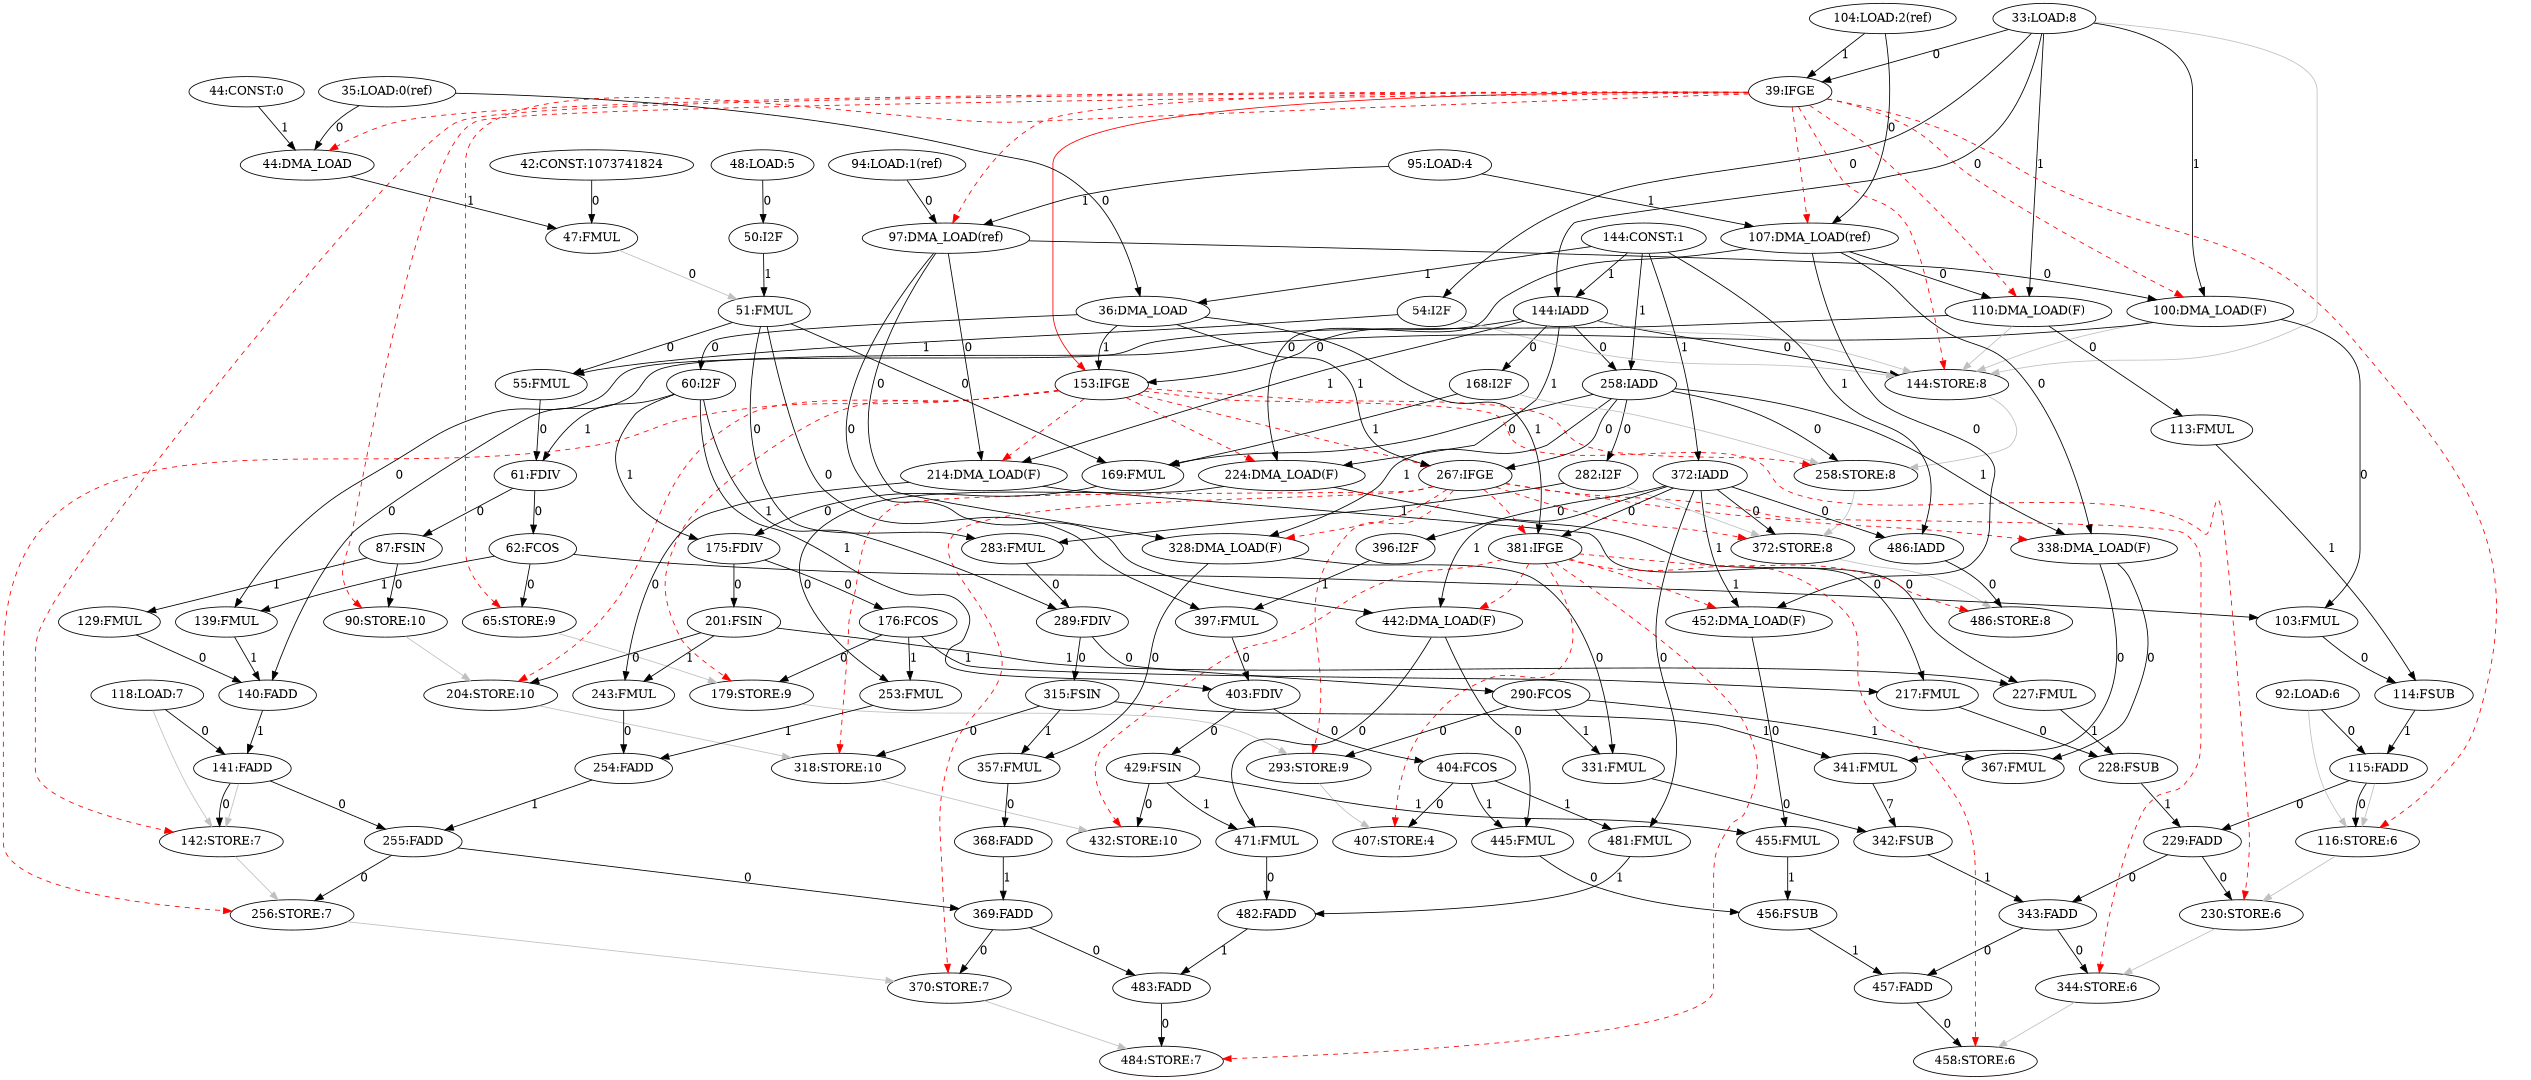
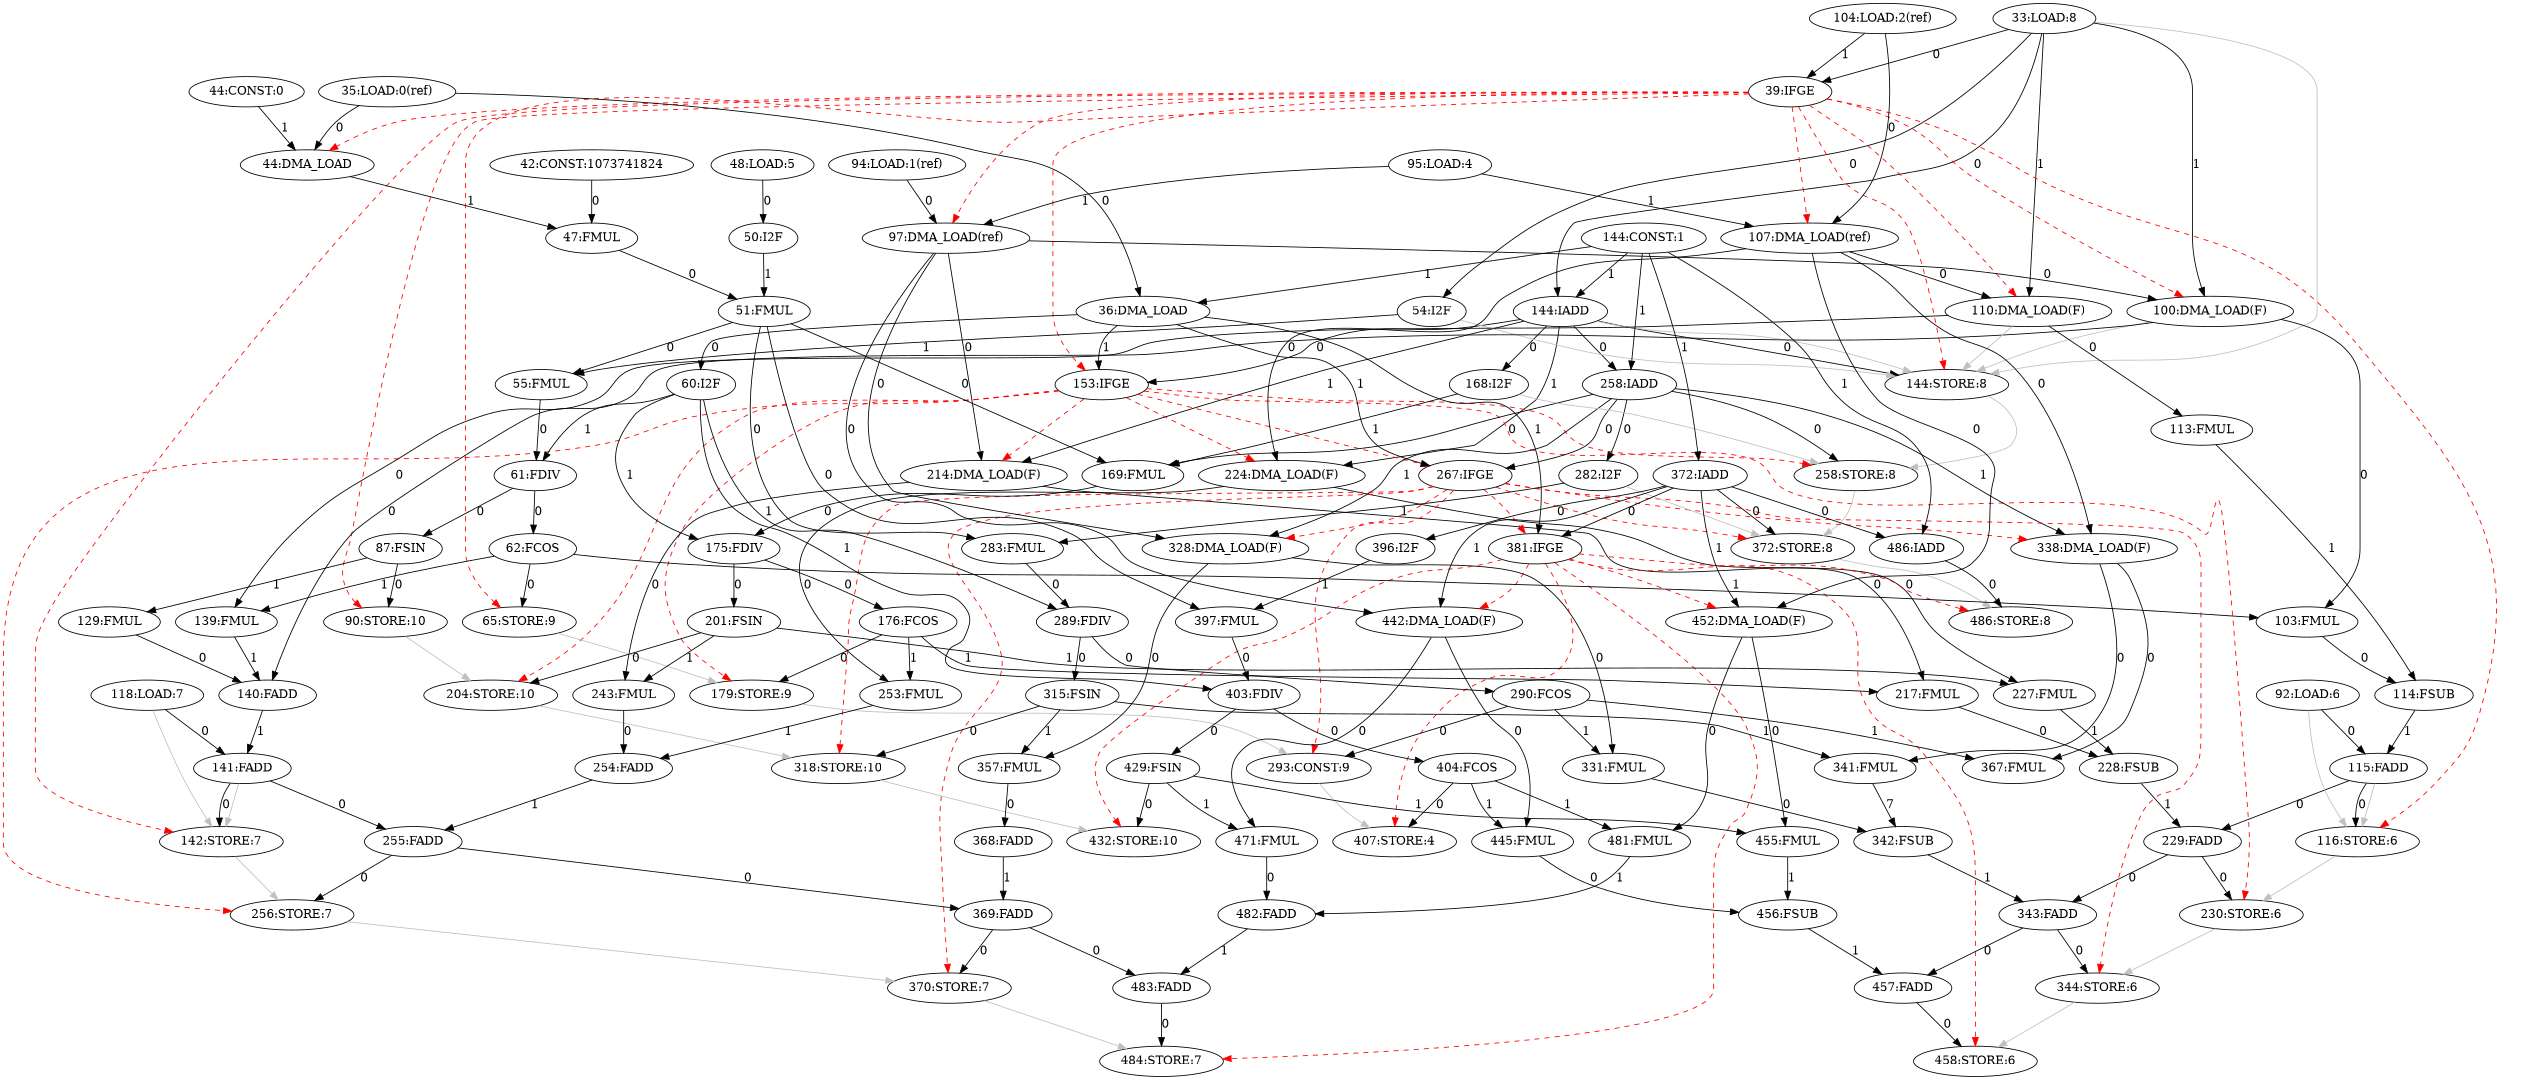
(1290, 106) -> (1290, 106)
(674, 273) -> (674, 273)
(1658, 656) -> (1707, 733)
(1309, 768) -> (1309, 768)
